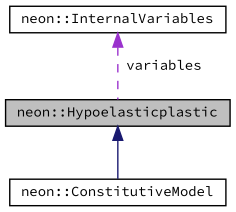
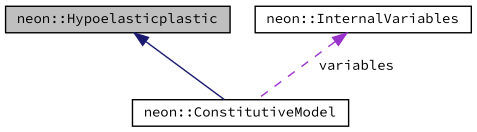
(118, 73) -> (296, 71)
